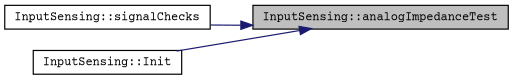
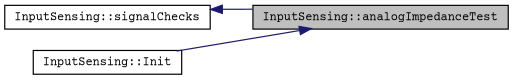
(226, 25) -> (238, 9)
